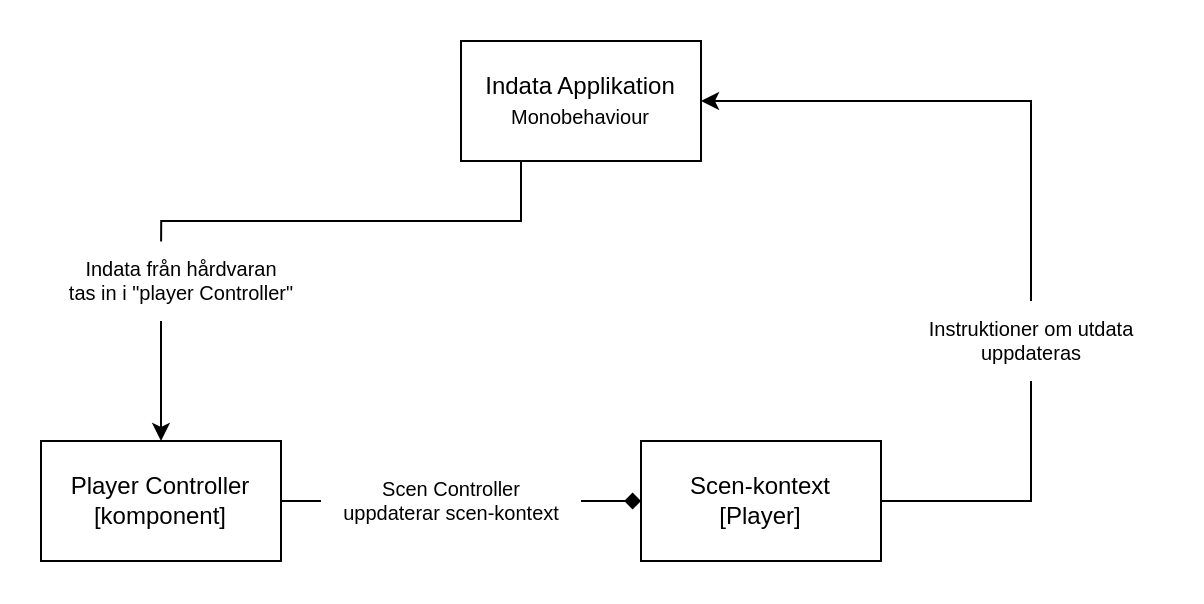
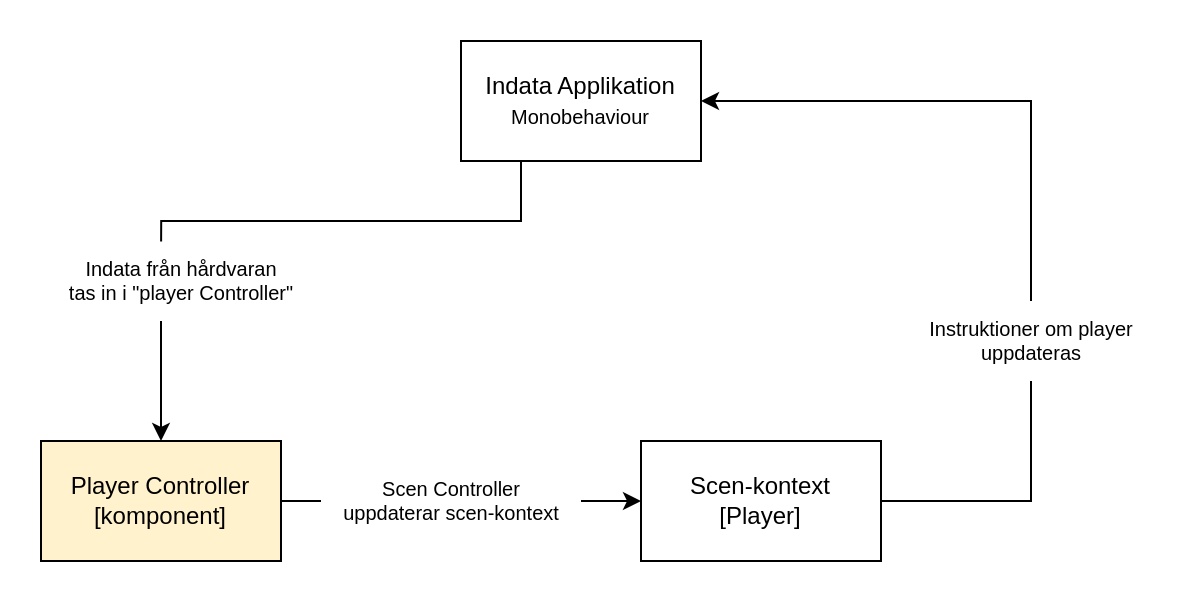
(1032, 341) -> (1032, 341)
(161, 501) -> (161, 501)
(624, 501) -> (625, 501)
